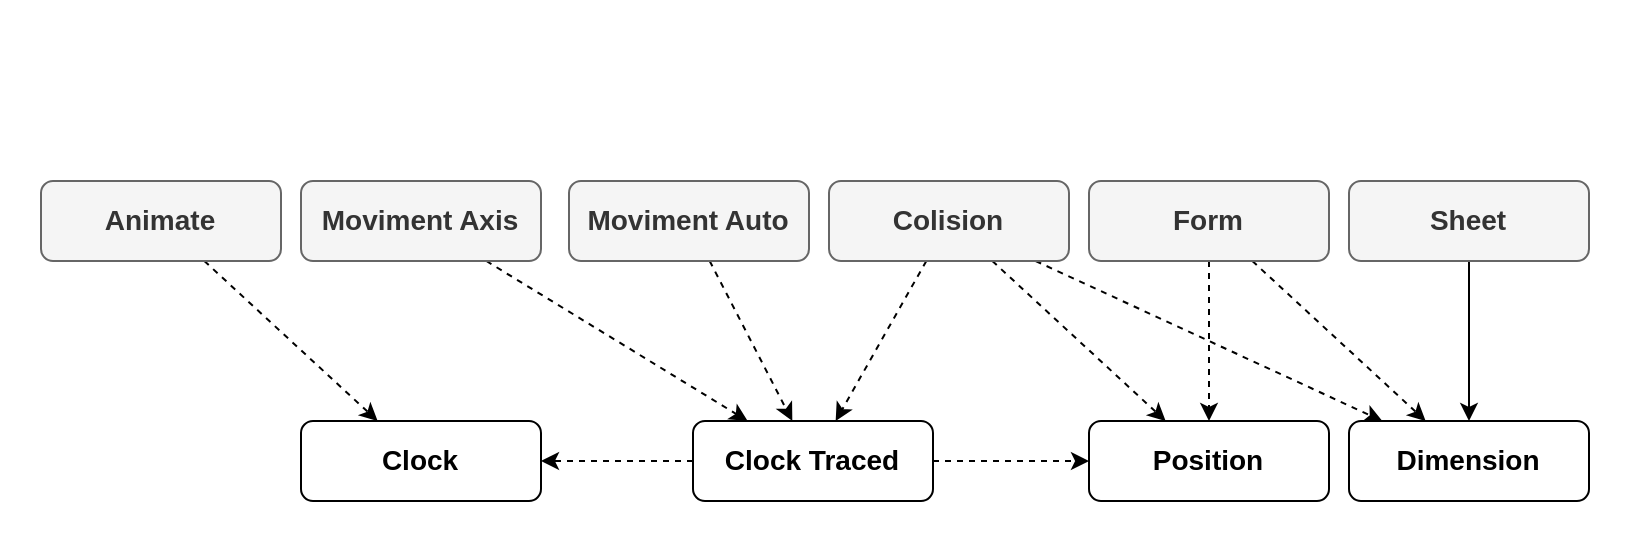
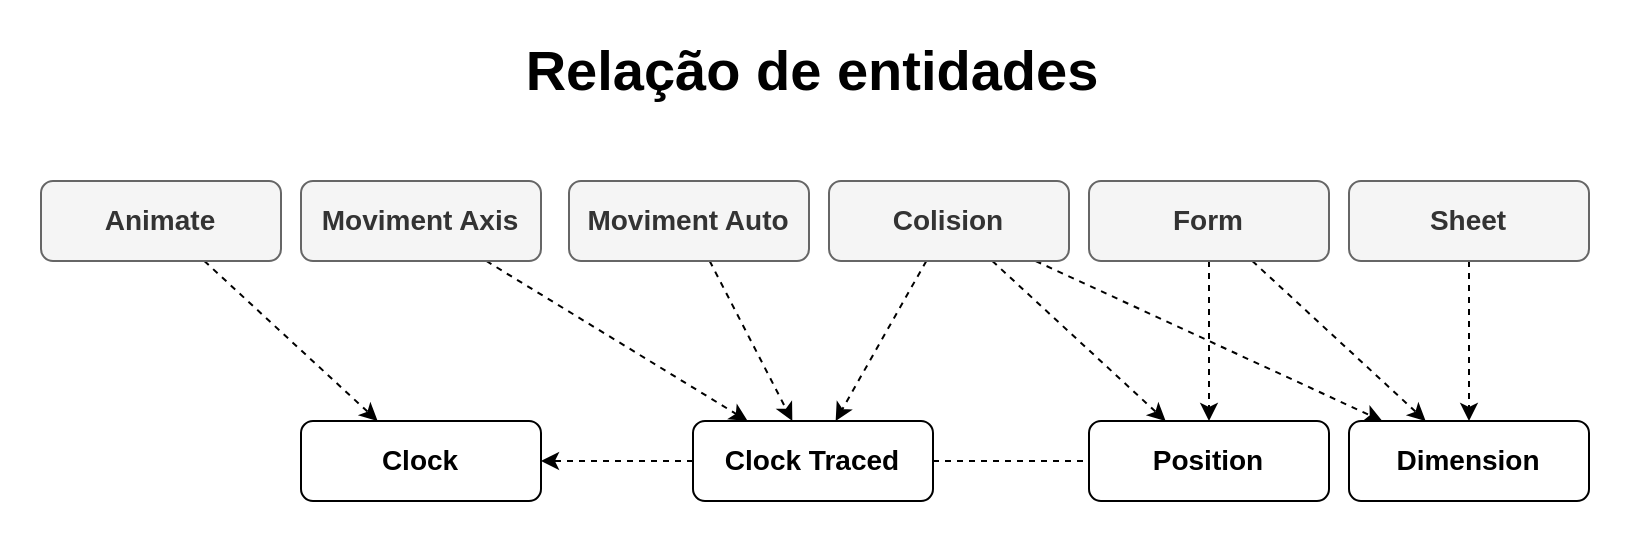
none -> (813, 71)
(1469, 334) -> (1469, 334)
(1074, 461) -> (1080, 461)
